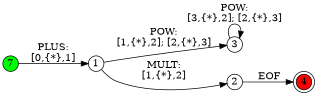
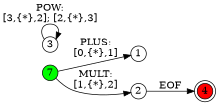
(162, 54) -> none
(158, 89) -> (88, 94)
